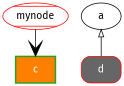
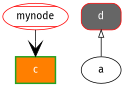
(101, 47) -> (101, 47)
